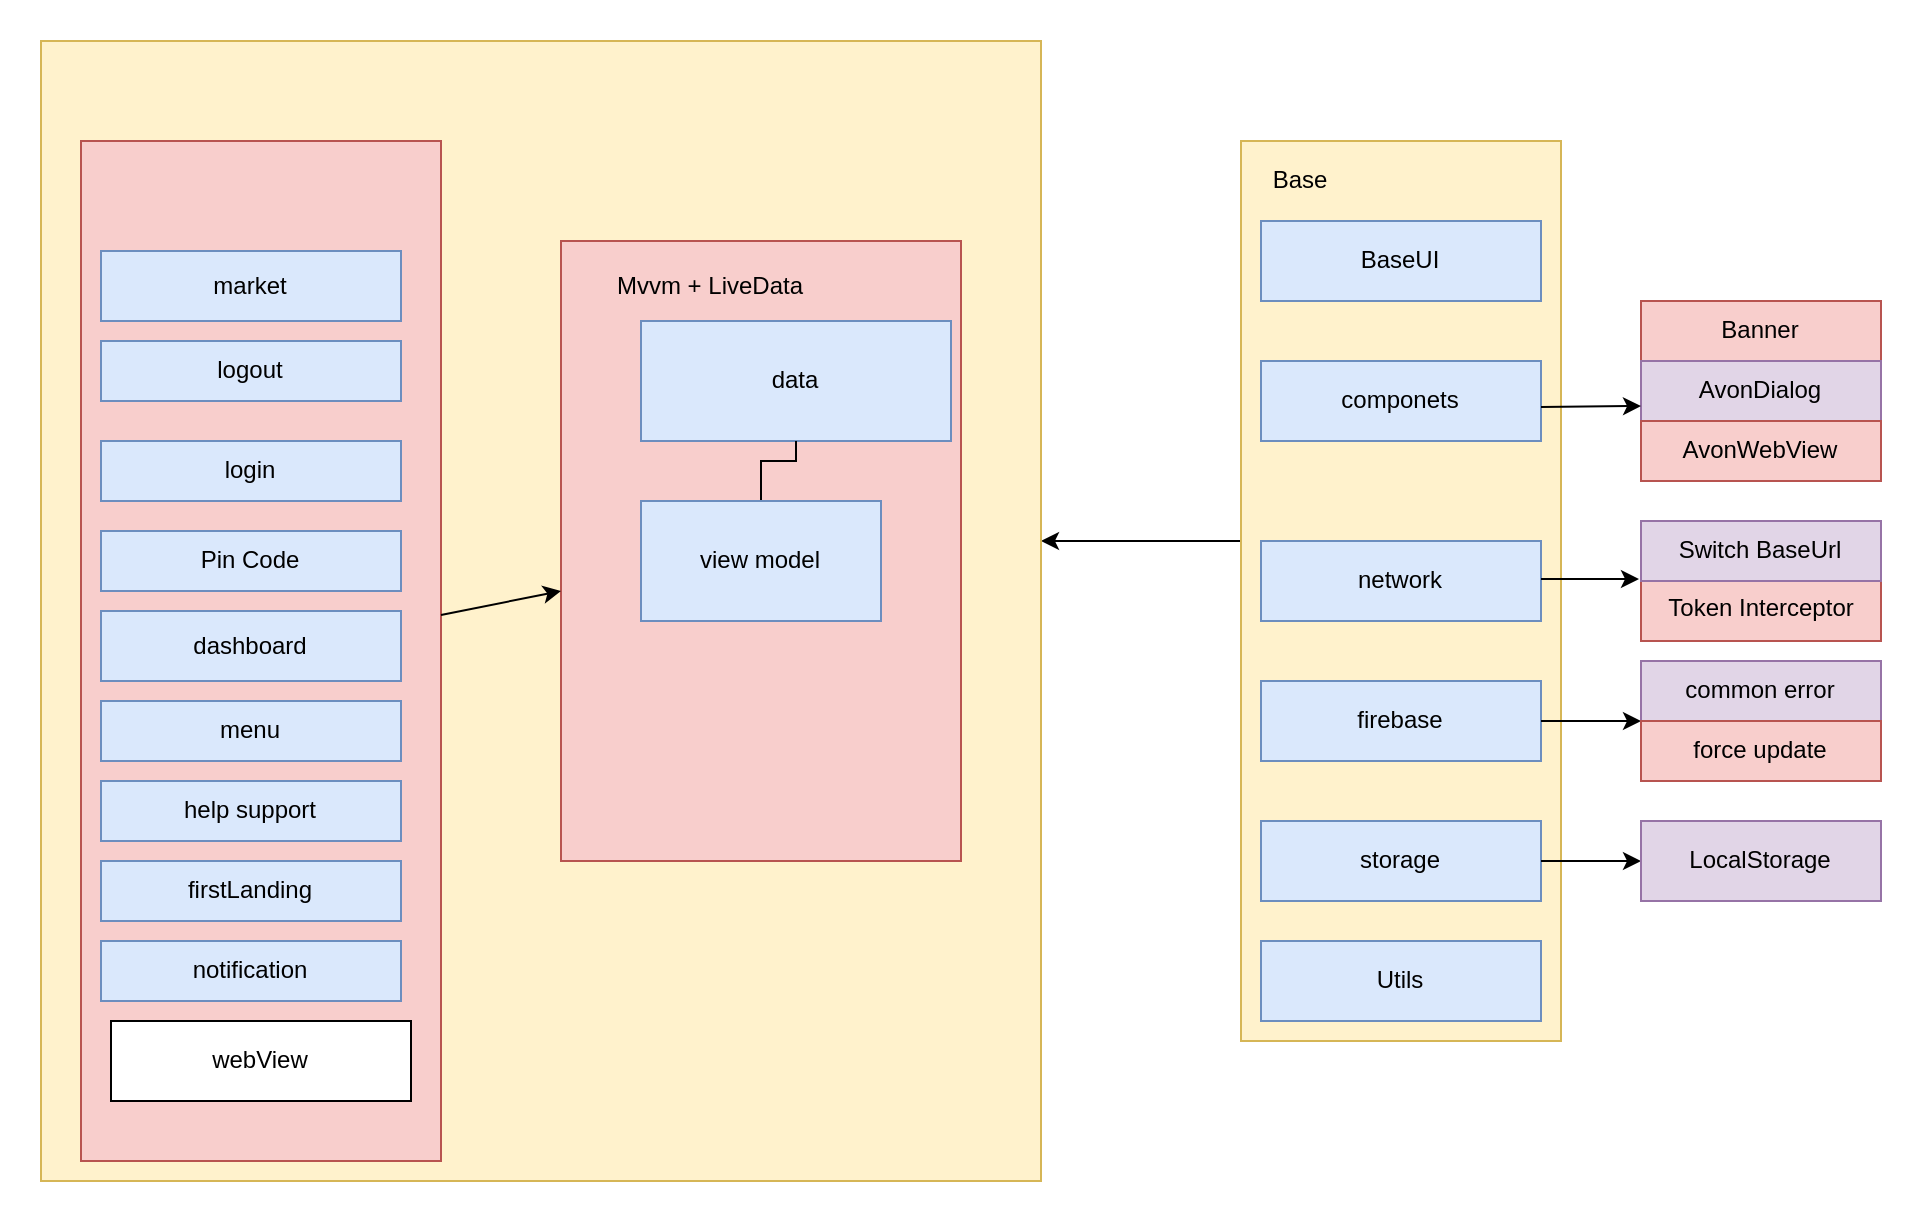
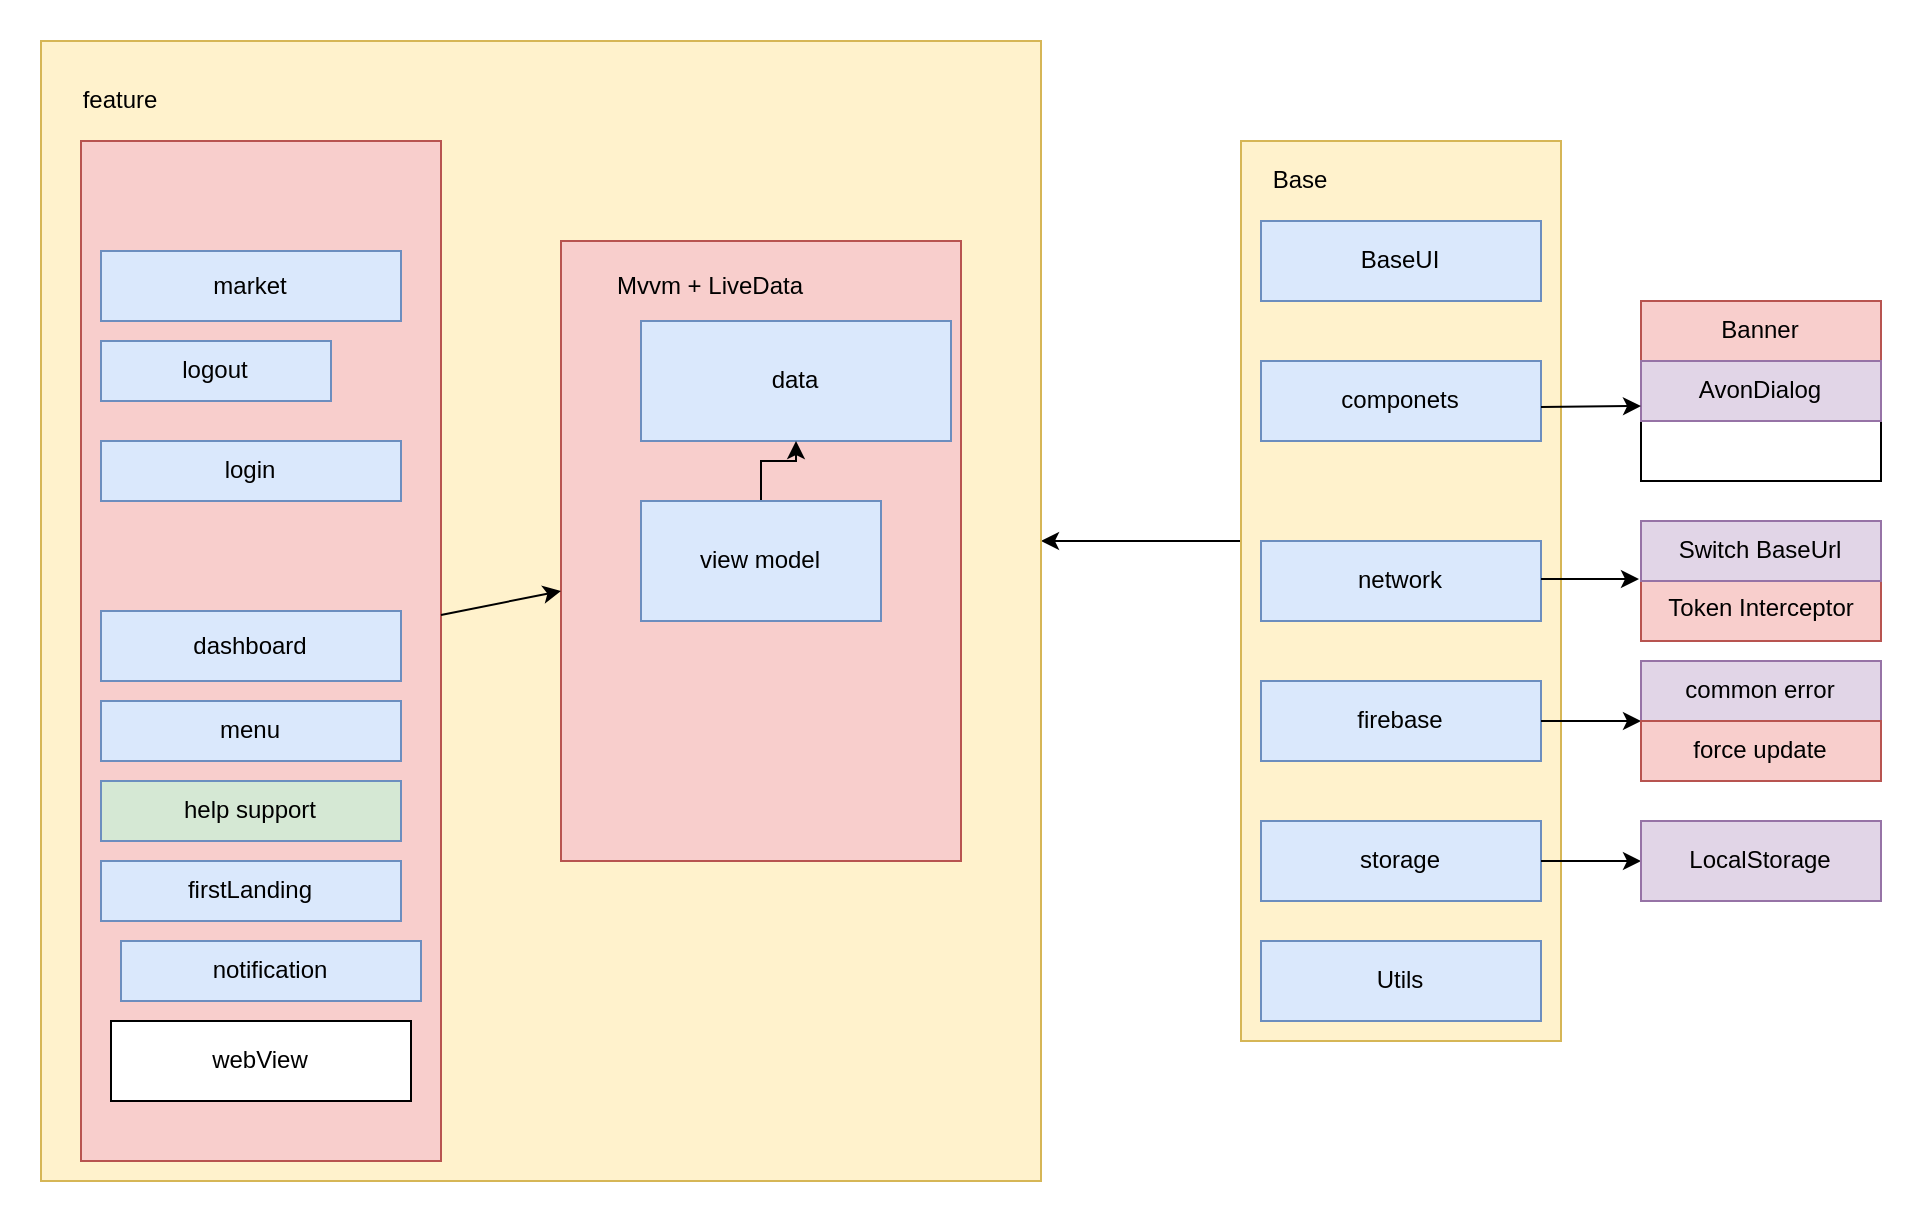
none -> (121, 101)
(251, 371) -> (216, 371)
(796, 449) -> (796, 456)
(1761, 451) -> none
(251, 561) -> none
(251, 811) -> (251, 811)
(251, 971) -> (271, 971)
